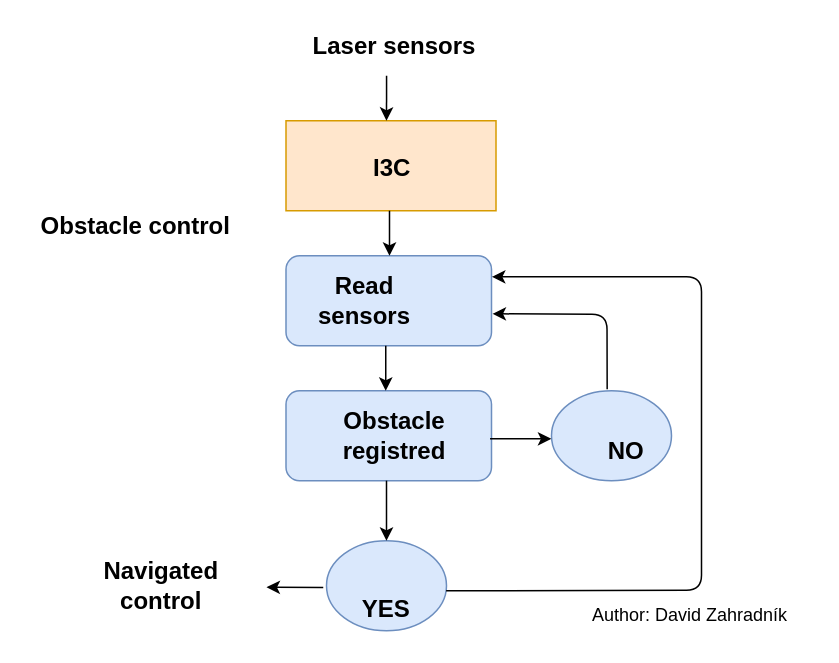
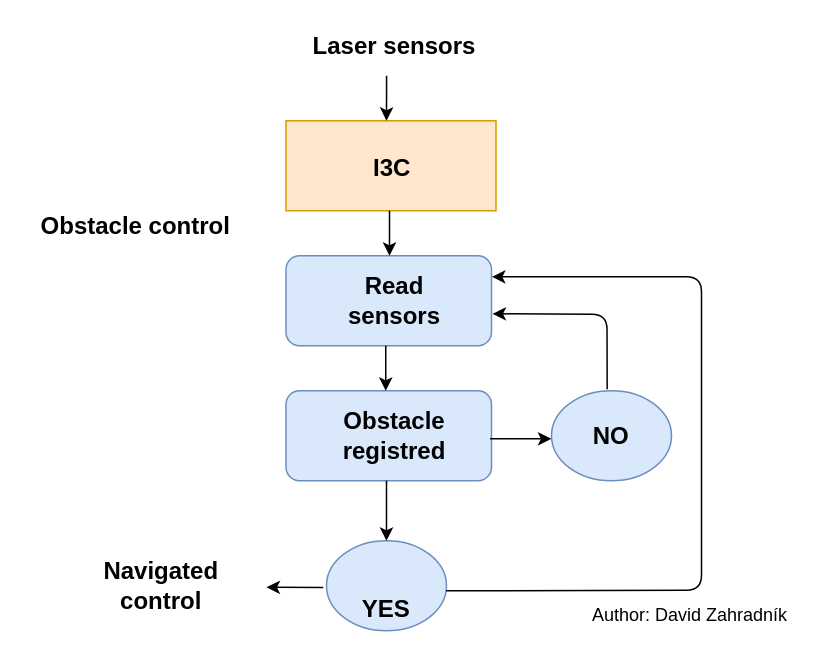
(365, 301) -> (395, 301)
(626, 451) -> (611, 436)
